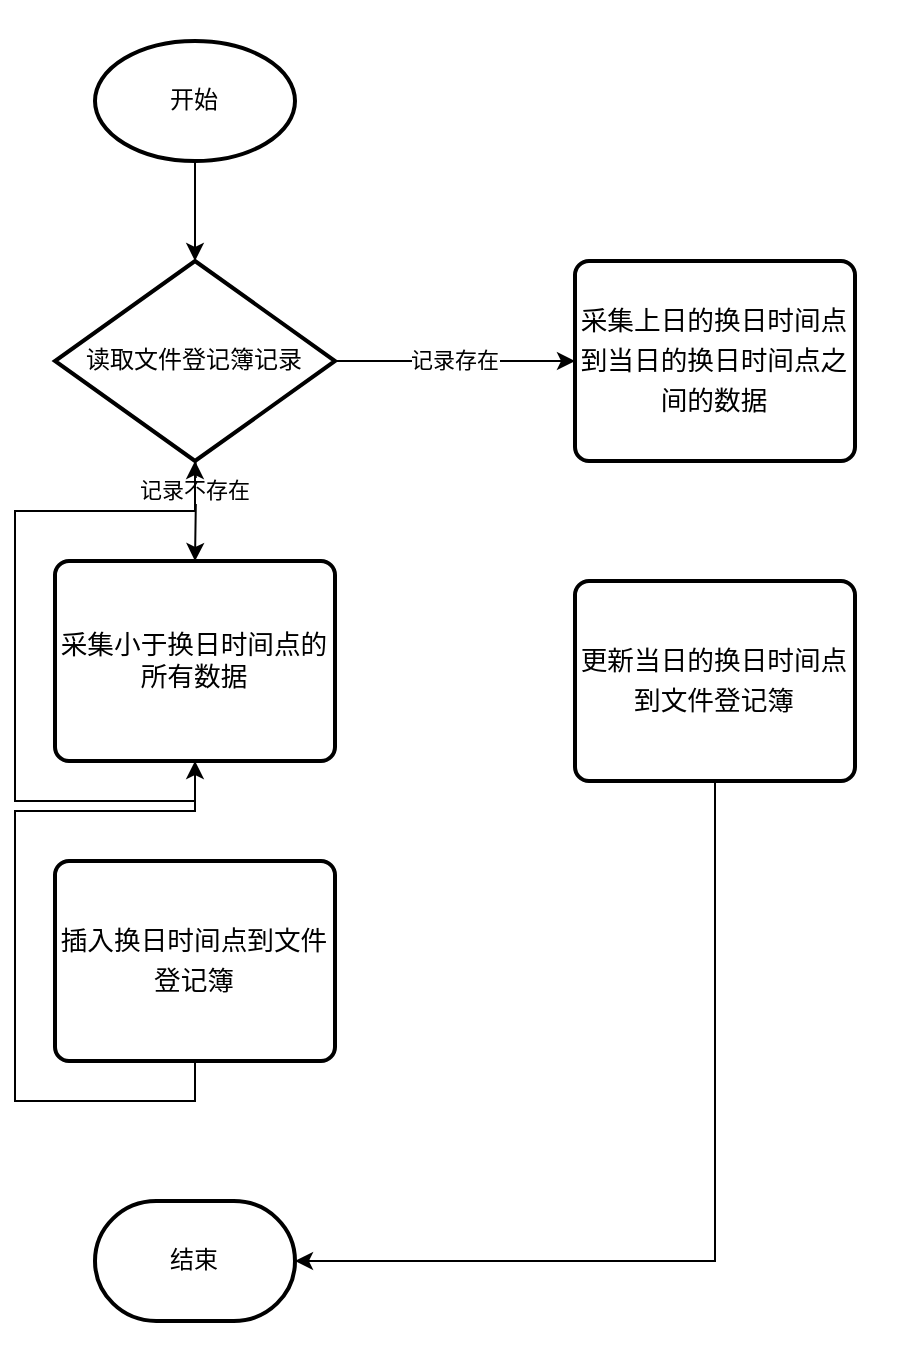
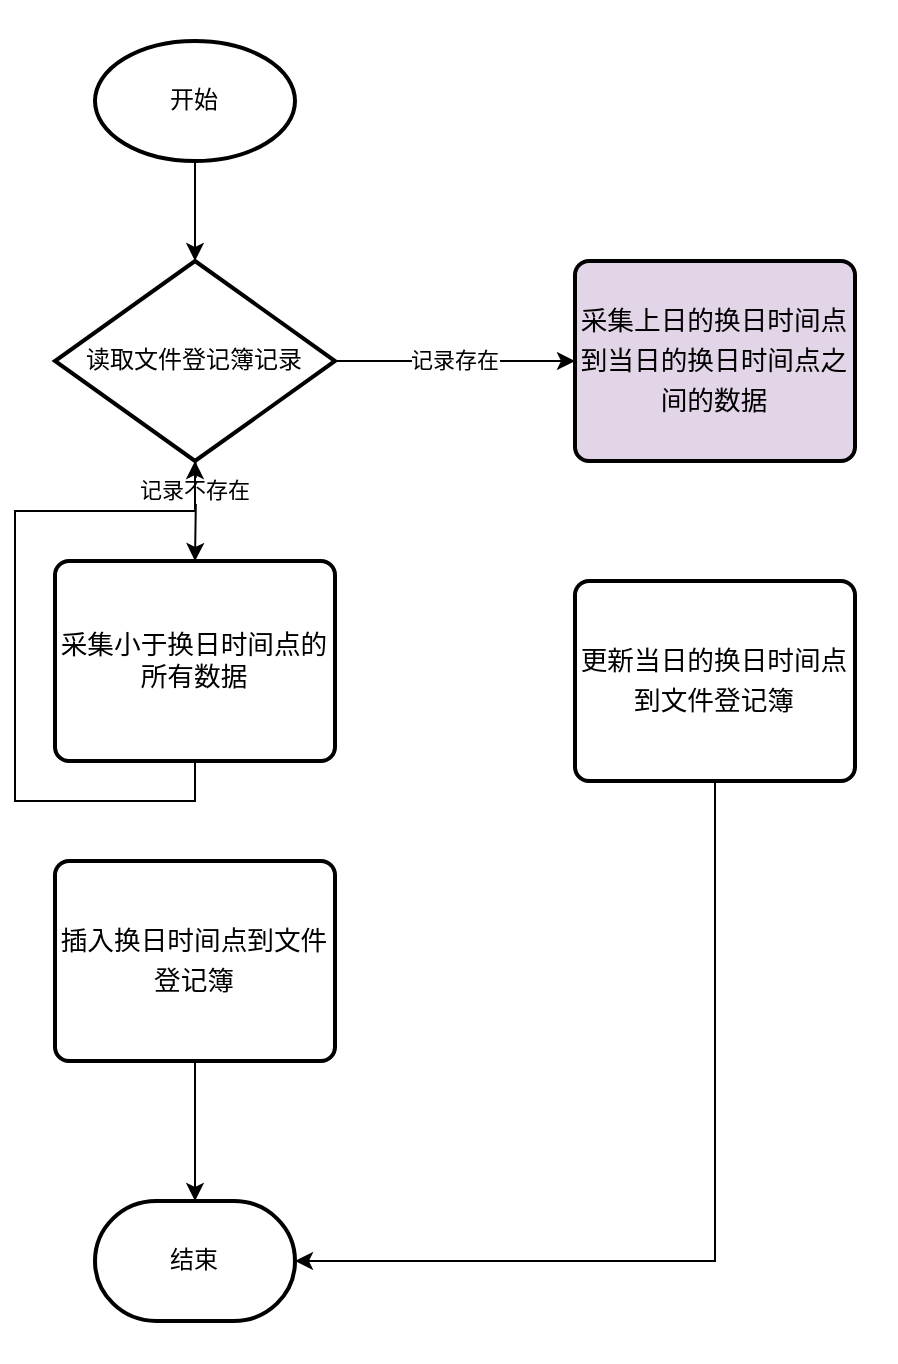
(715, 361) -> (715, 361)
(15, 954) -> (195, 1143)
